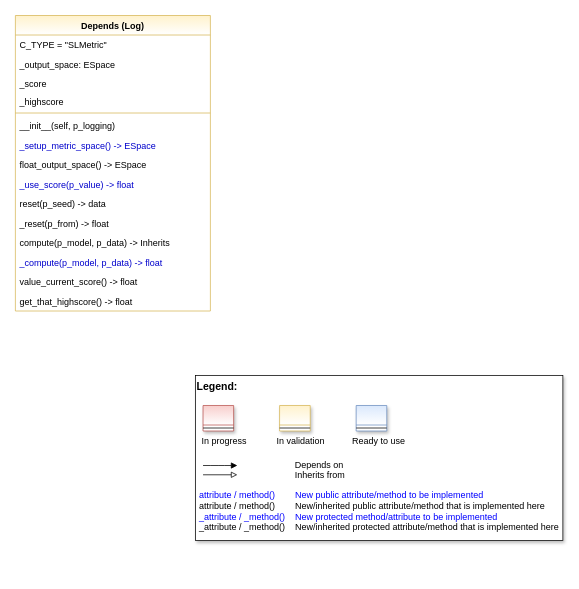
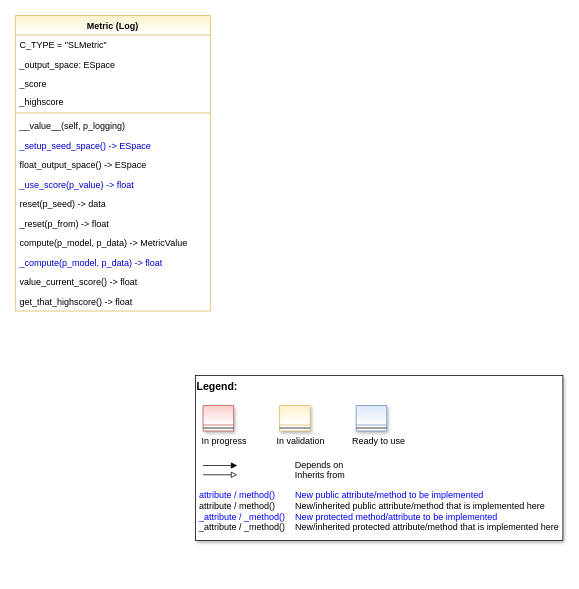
(113, 26) -> (113, 26)
(74, 126) -> (78, 126)
(94, 146) -> (90, 146)
(103, 243) -> (110, 243)
